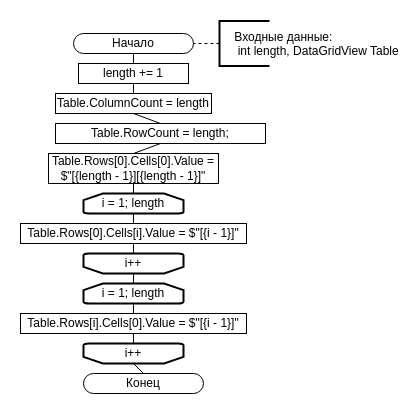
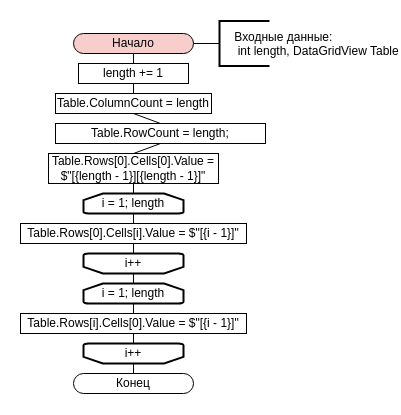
(134, 44) -> (134, 44)
(206, 44) -> (206, 44)
(144, 384) -> (134, 384)
